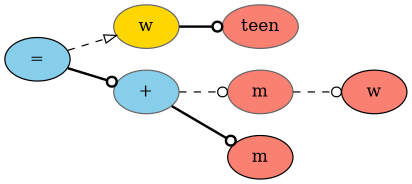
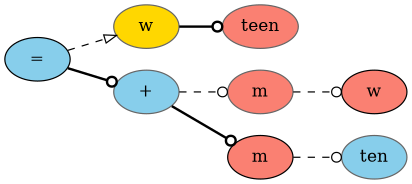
none -> (374, 157)
